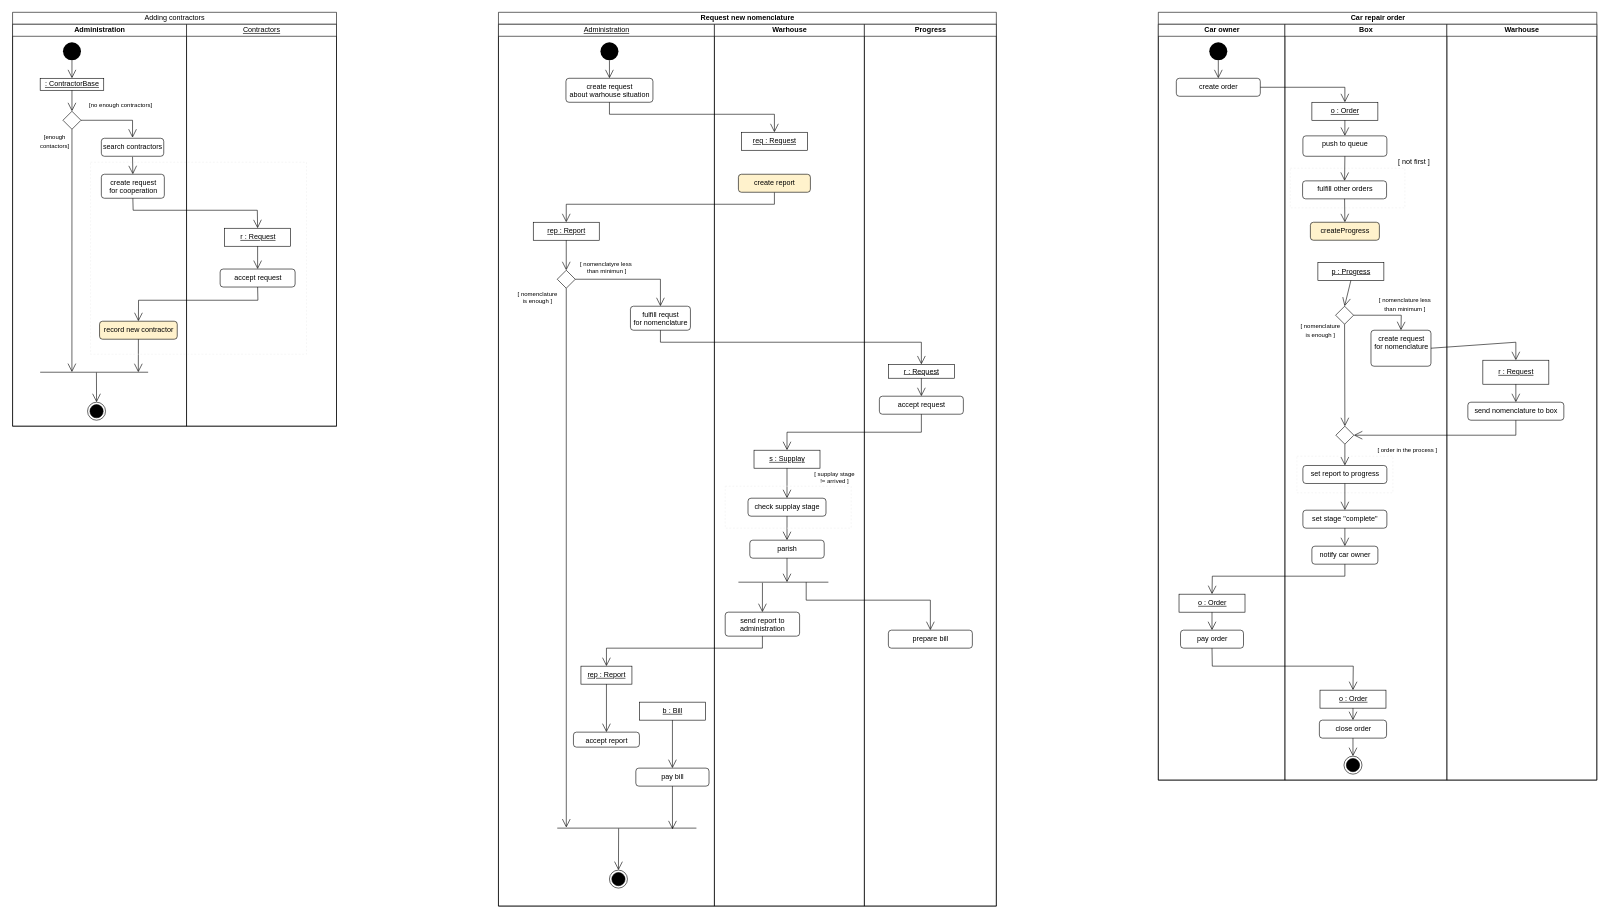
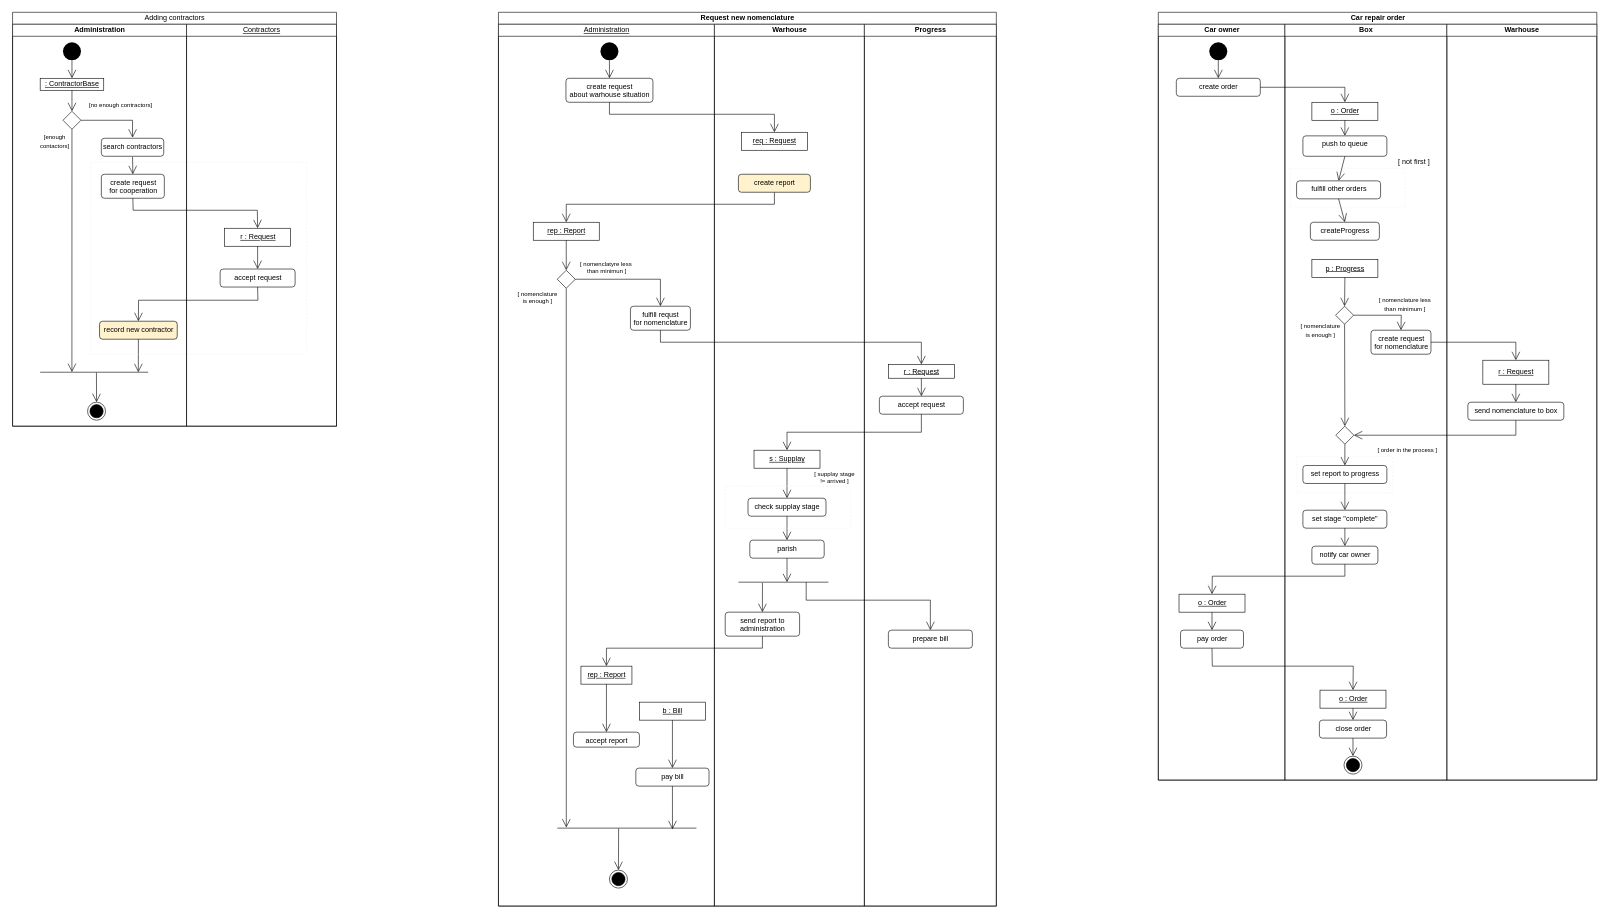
(1345, 190) -> (1339, 190)
(1345, 231) -> (1345, 231)
(1351, 272) -> (1345, 269)
(1401, 348) -> (1401, 342)
